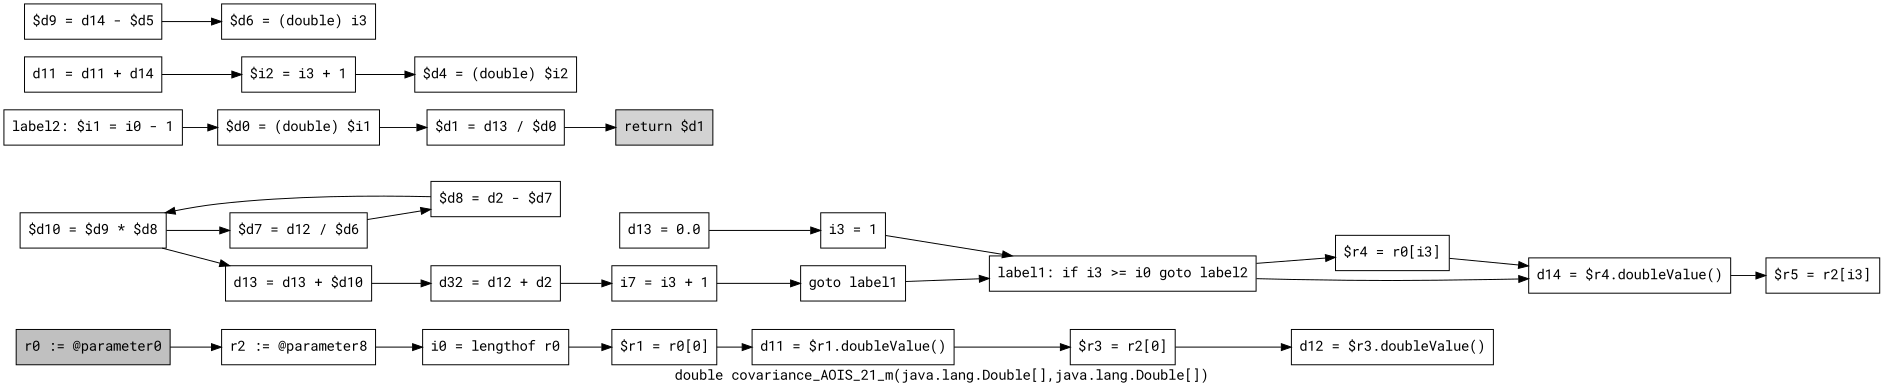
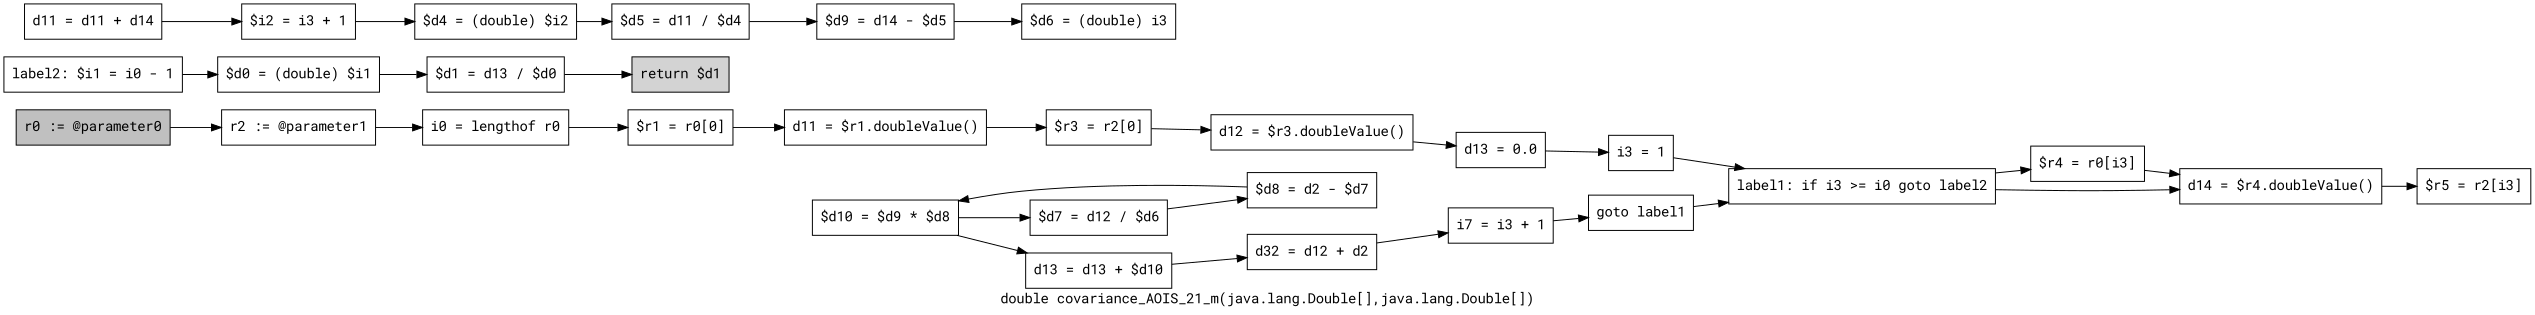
none -> (681, 22)
none -> (1430, 143)
(299, 347) -> (299, 127)
